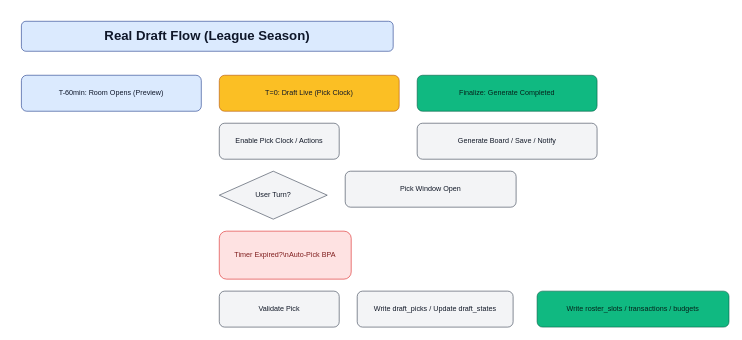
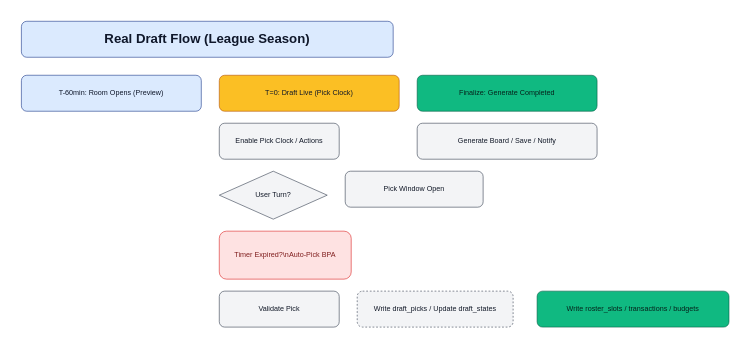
(207, 36) -> (207, 39)
(431, 189) -> (414, 189)
(435, 309) -> (435, 309)
